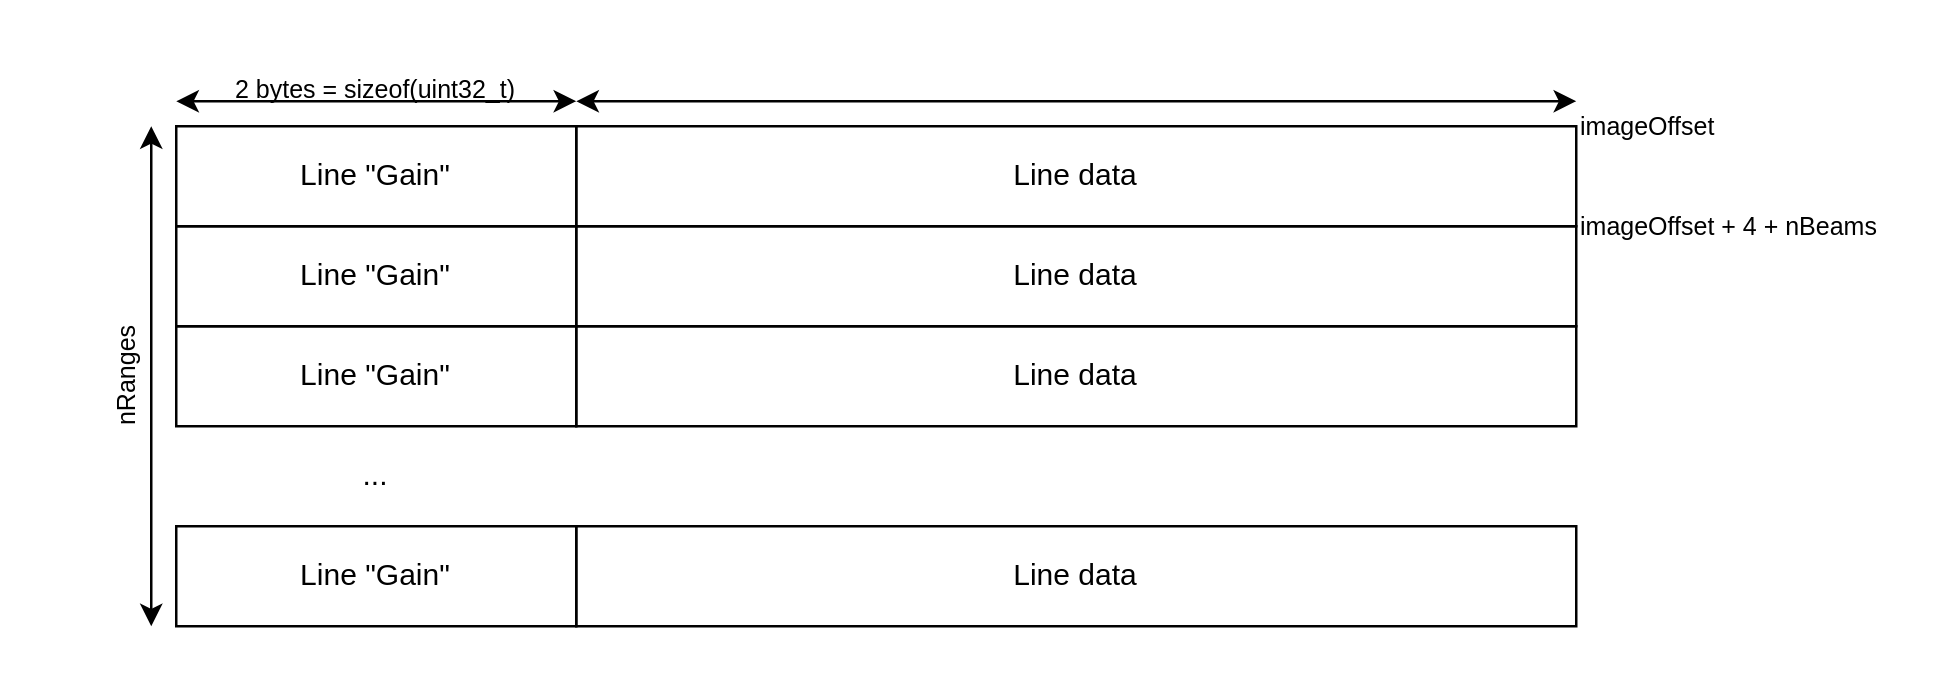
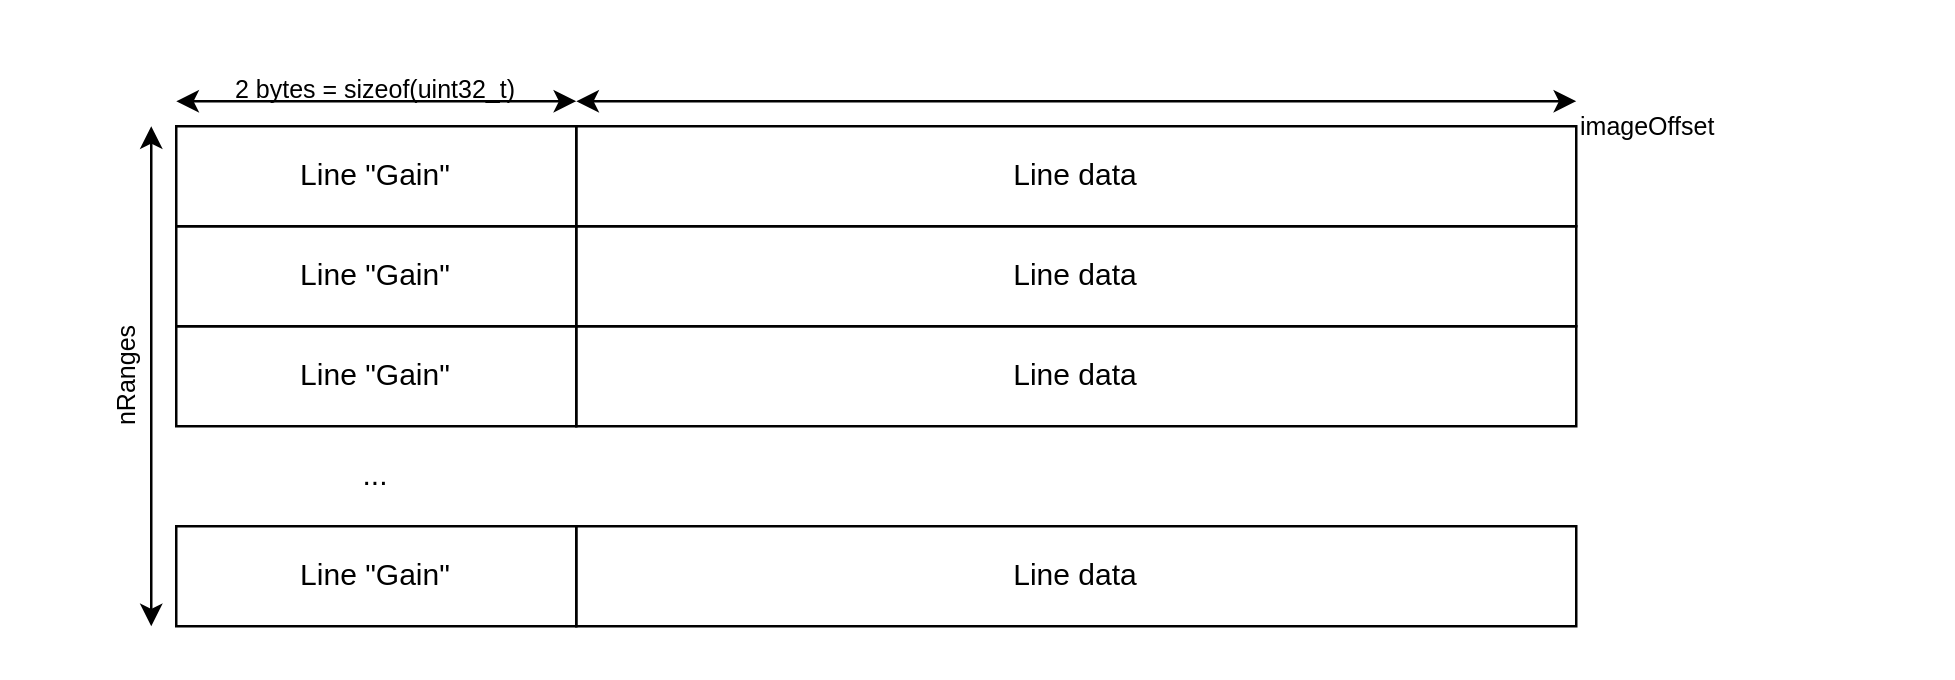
(1739, 226) -> none
